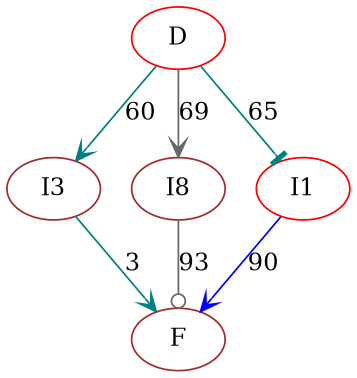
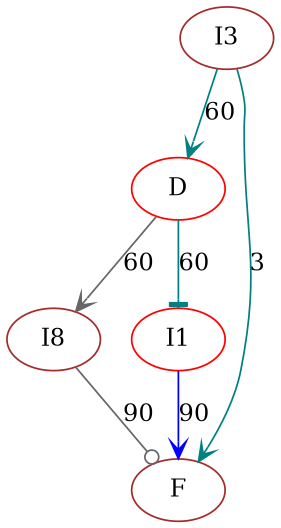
(122, 107) -> (205, 105)
(195, 113) -> (139, 264)
(264, 113) -> (195, 264)
(195, 264) -> (139, 415)
